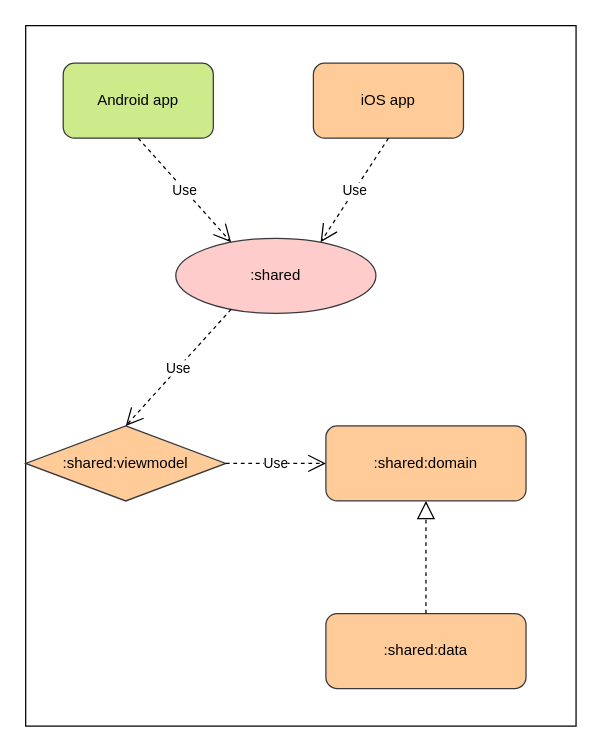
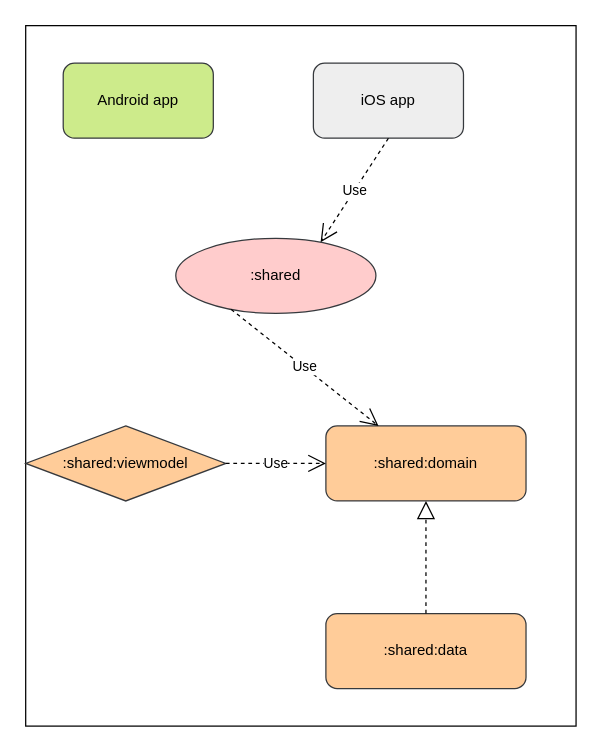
(388, 101) -> (388, 101)
(184, 189) -> none
(179, 366) -> (303, 367)
